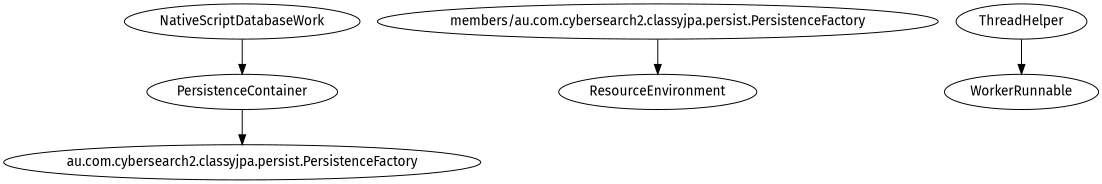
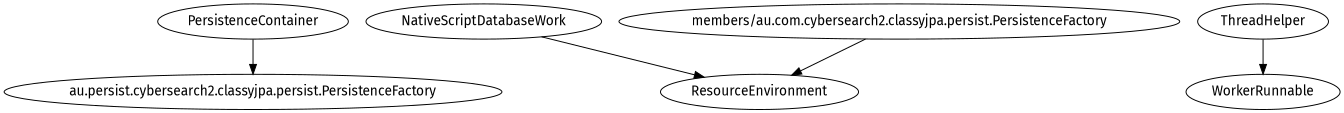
(242, 52) -> (618, 56)
(242, 162) -> (253, 92)
